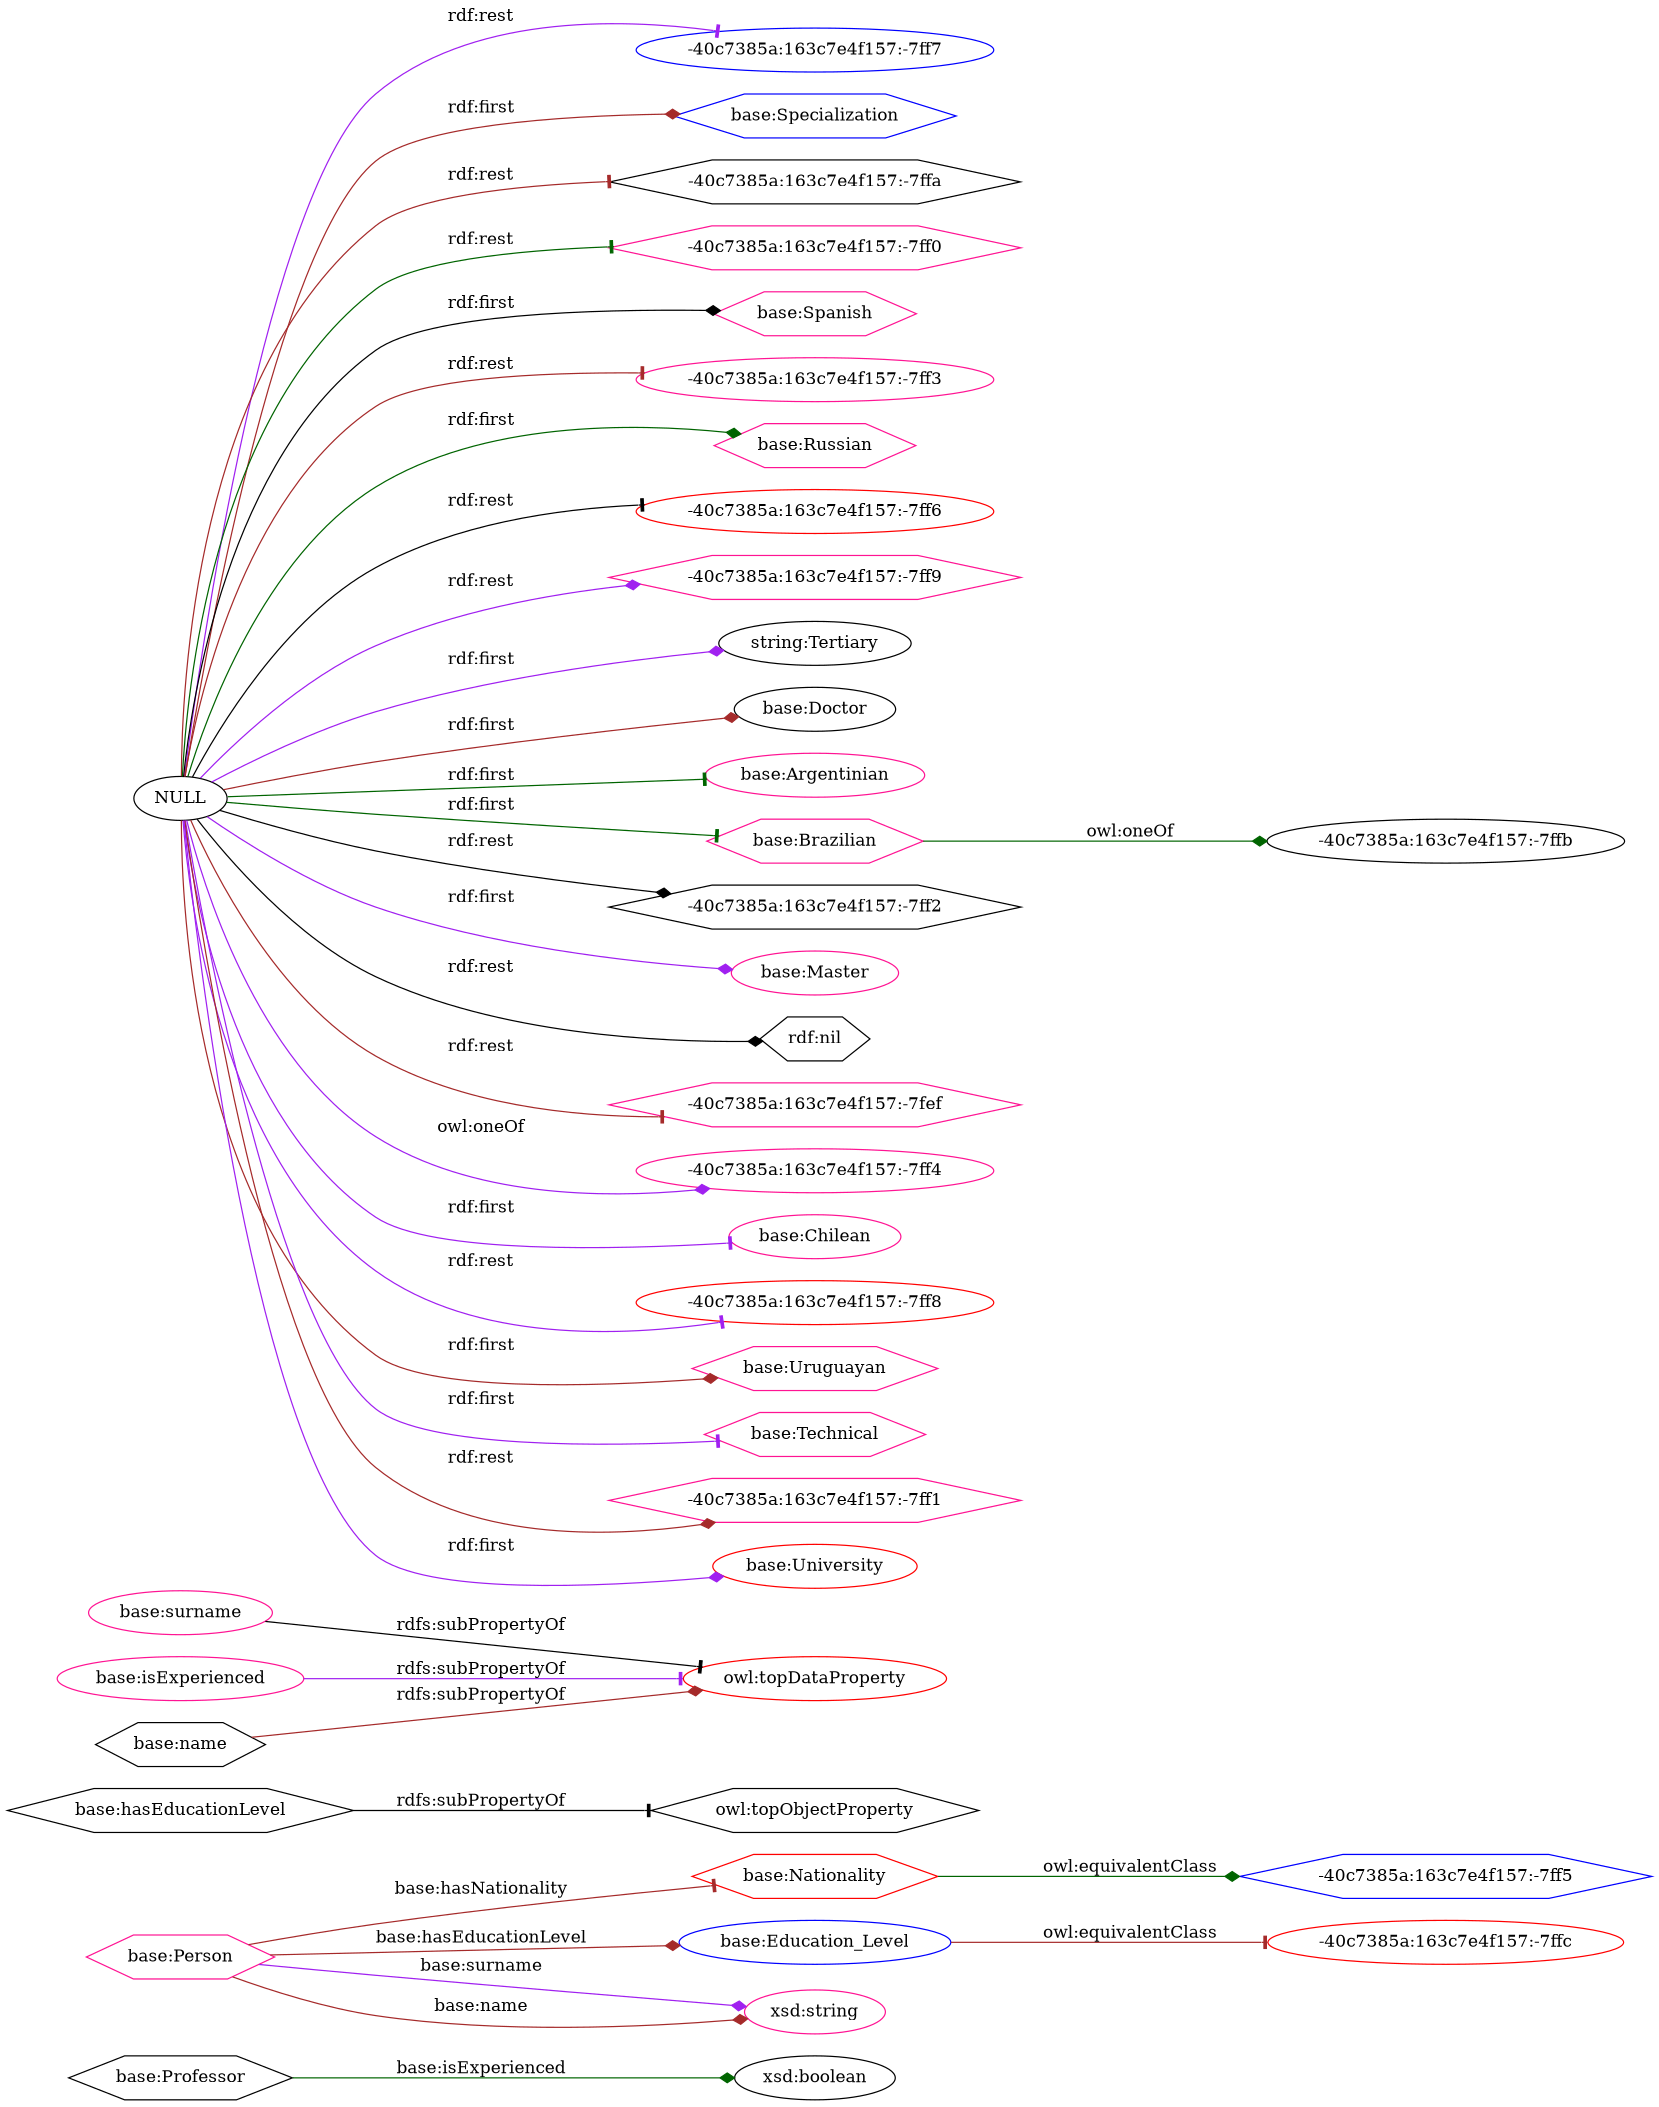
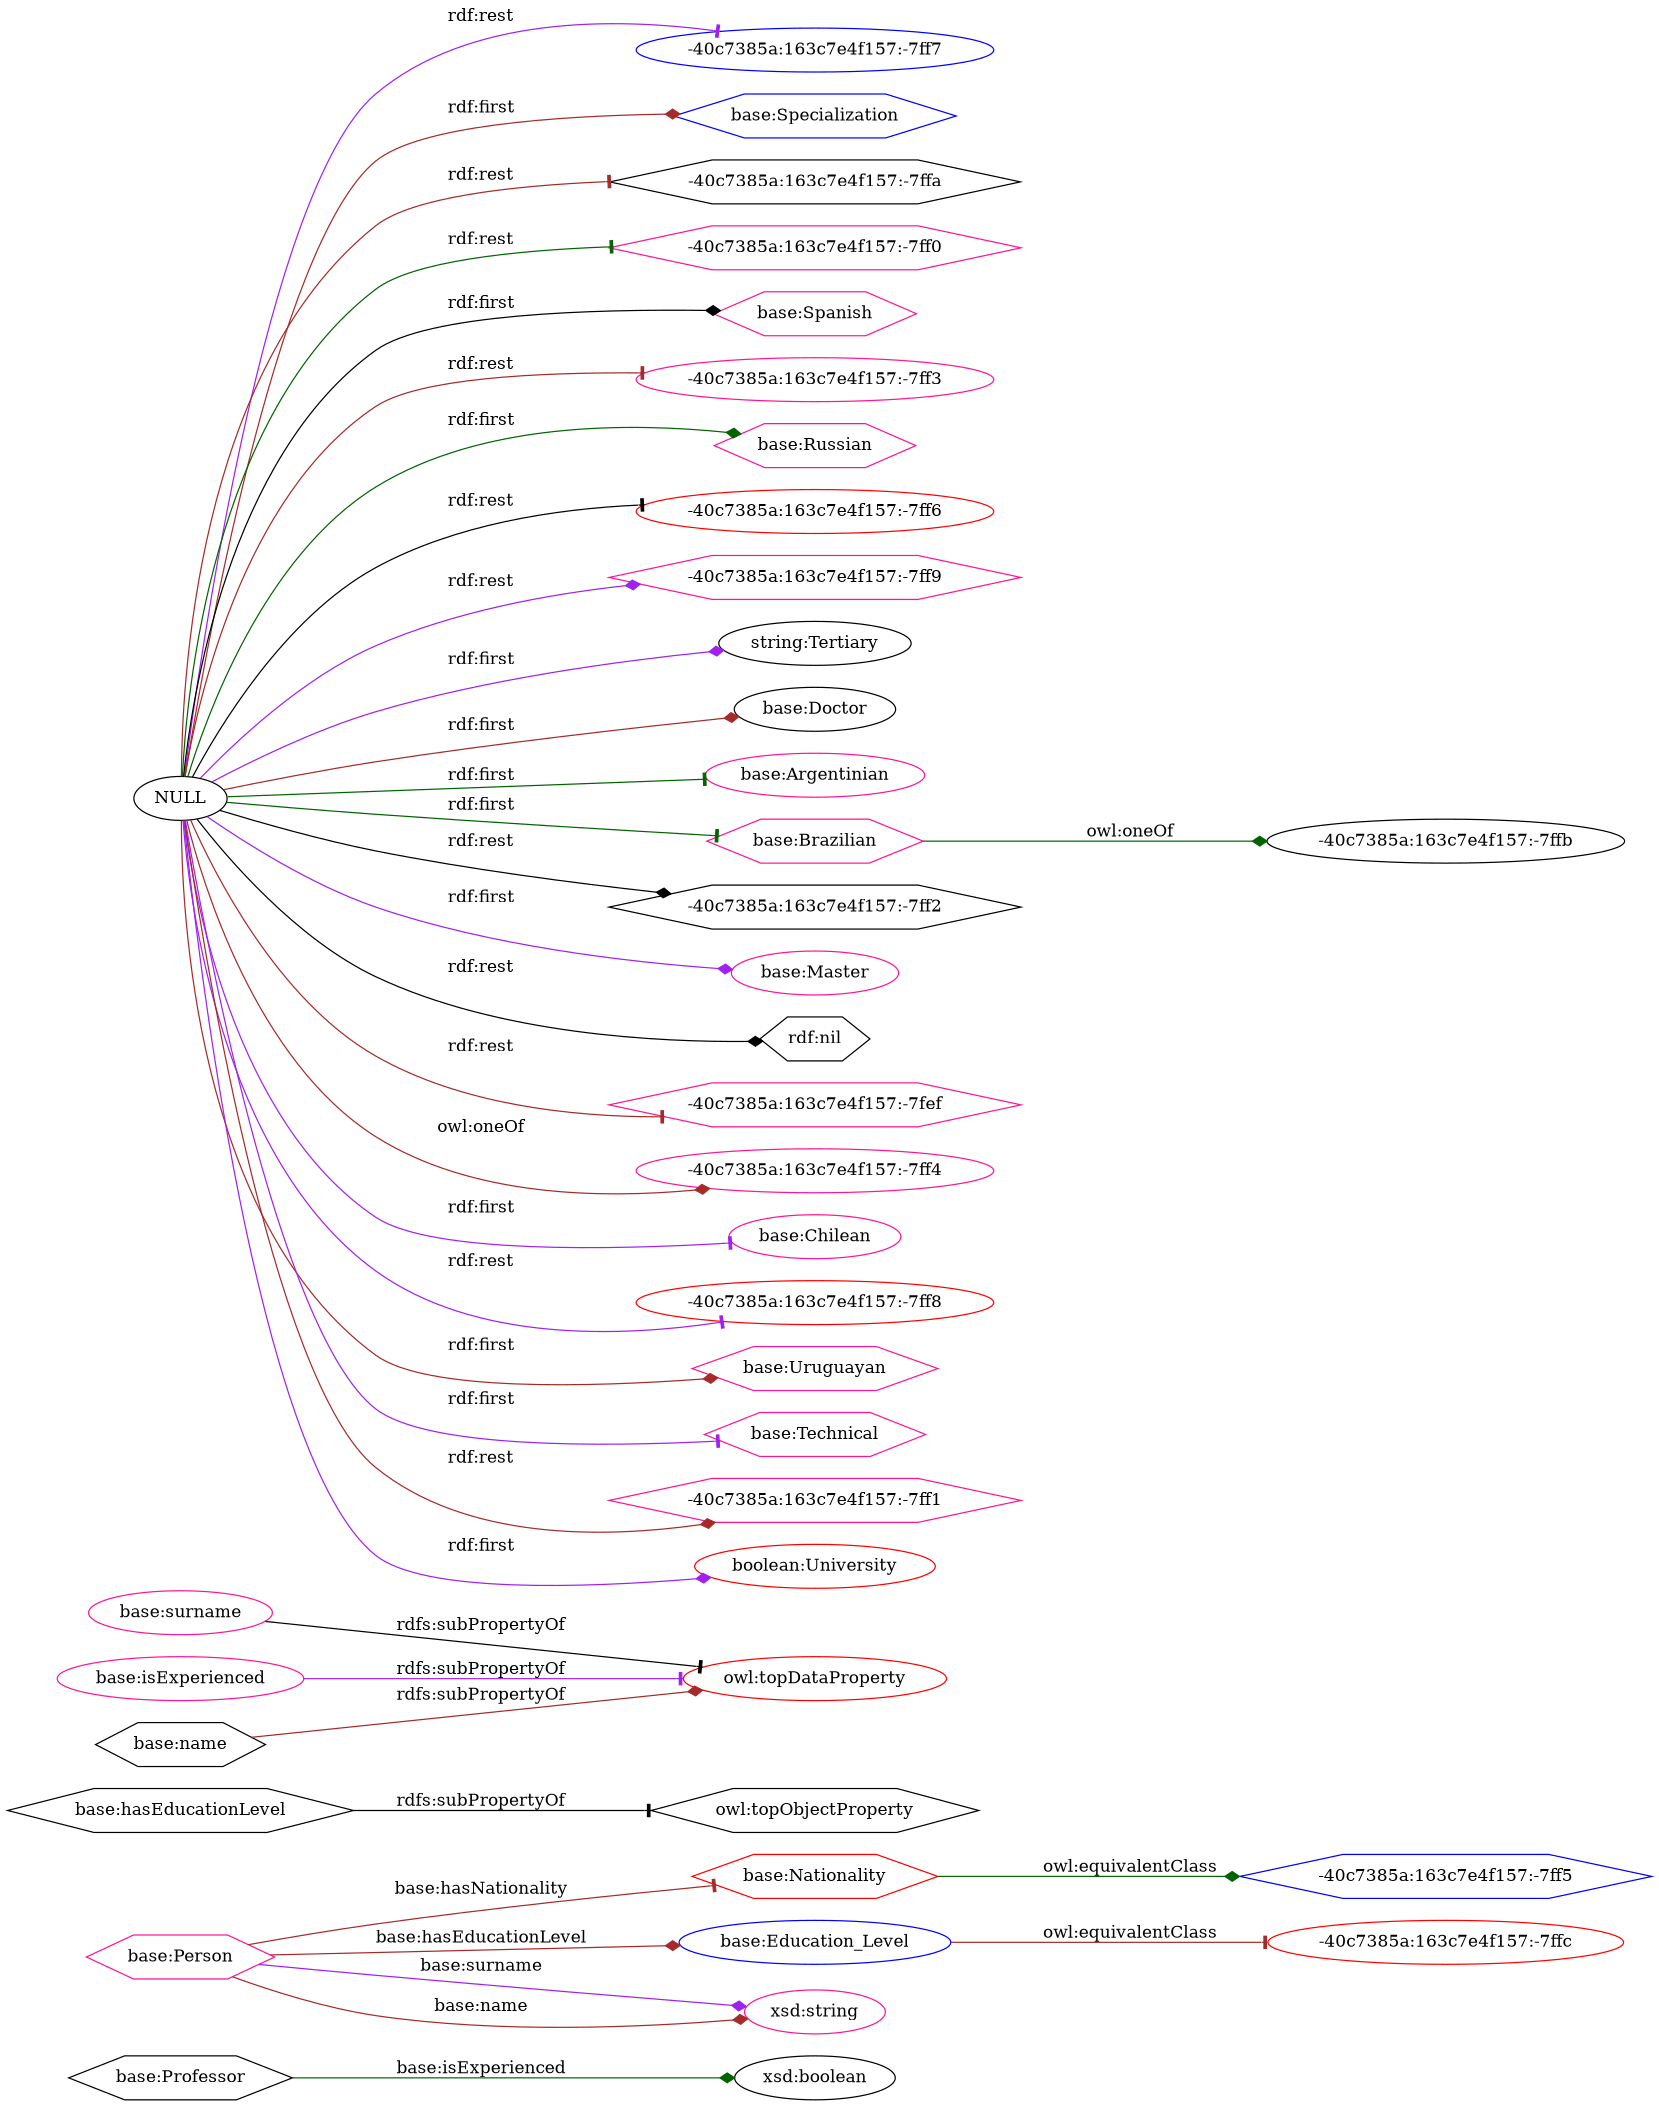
(357, 1122) -> (357, 1122)
(815, 1566) -> (815, 1566)
